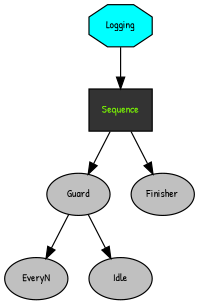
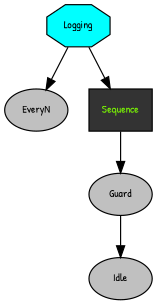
(163, 194) -> none
(60, 231) -> (60, 63)
